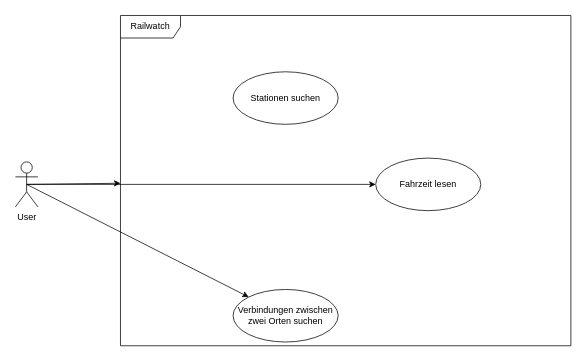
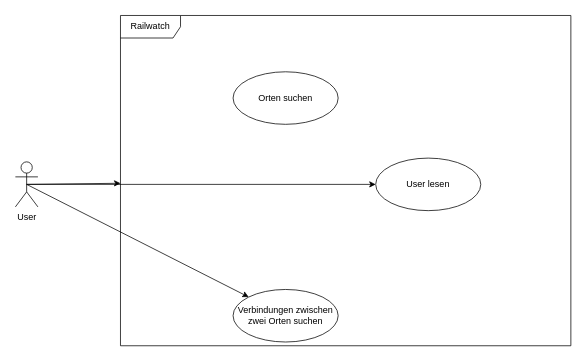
(285, 98) -> (285, 98)
(428, 184) -> (428, 184)
